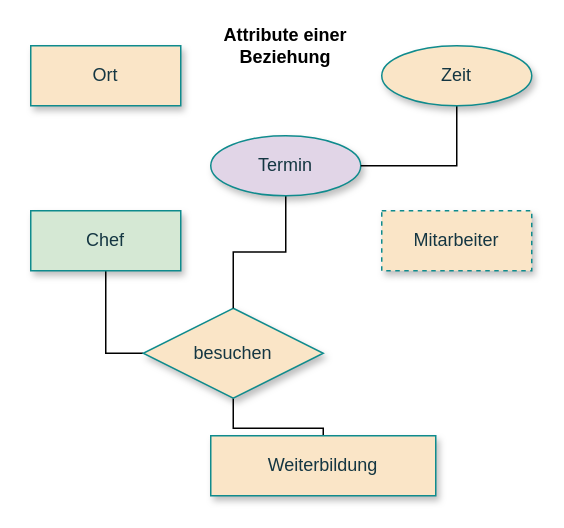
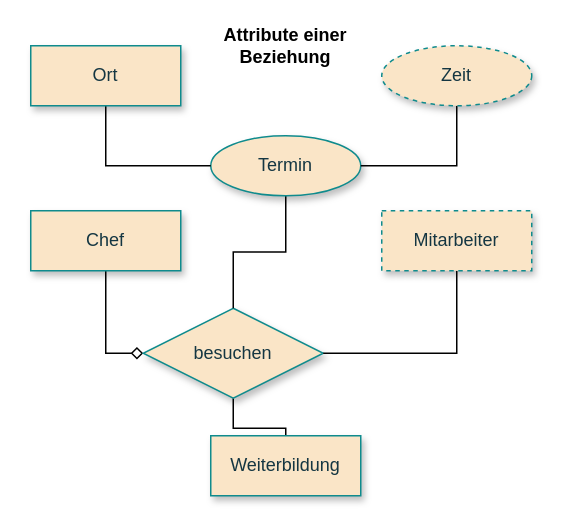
(457, 76) -> (457, 76)
none -> (128, 166)
(286, 166) -> (286, 166)
(106, 241) -> (106, 241)
(136, 353) -> (131, 353)
none -> (432, 353)
(323, 466) -> (286, 466)
